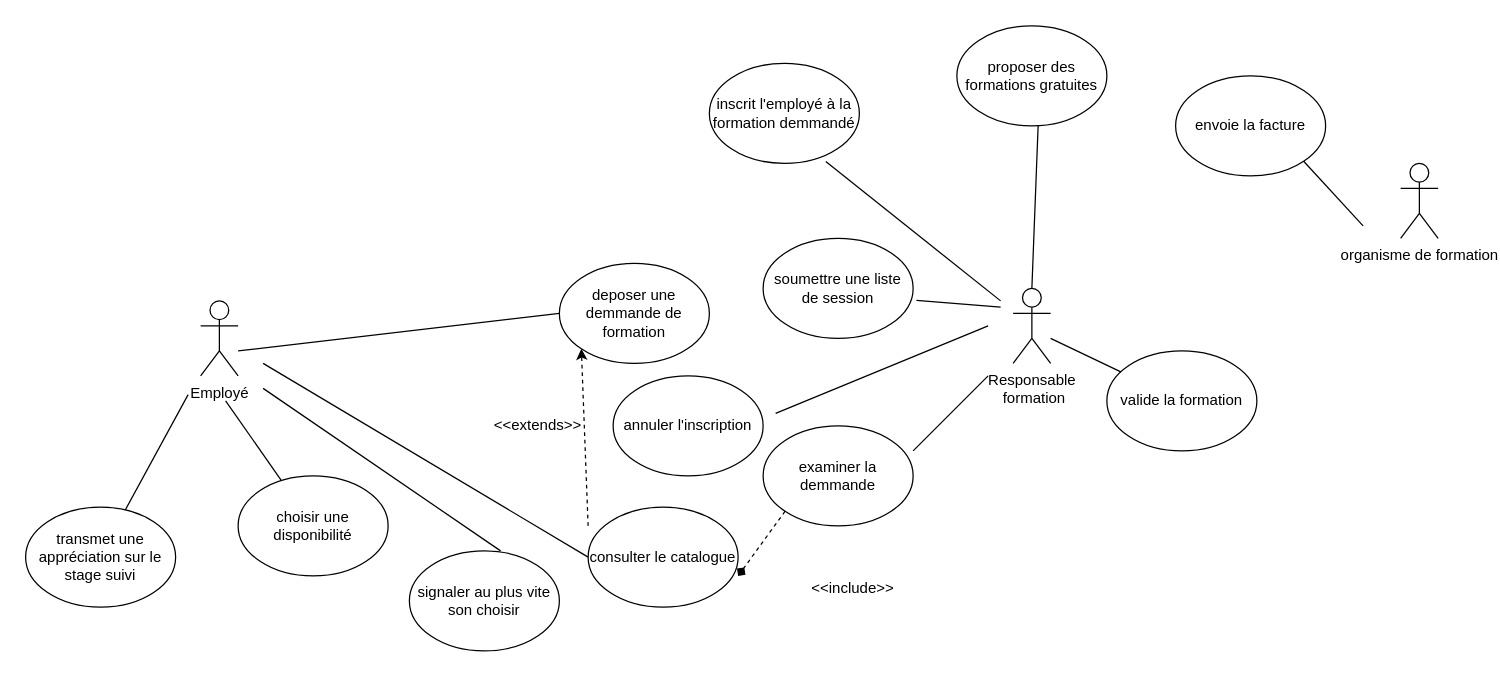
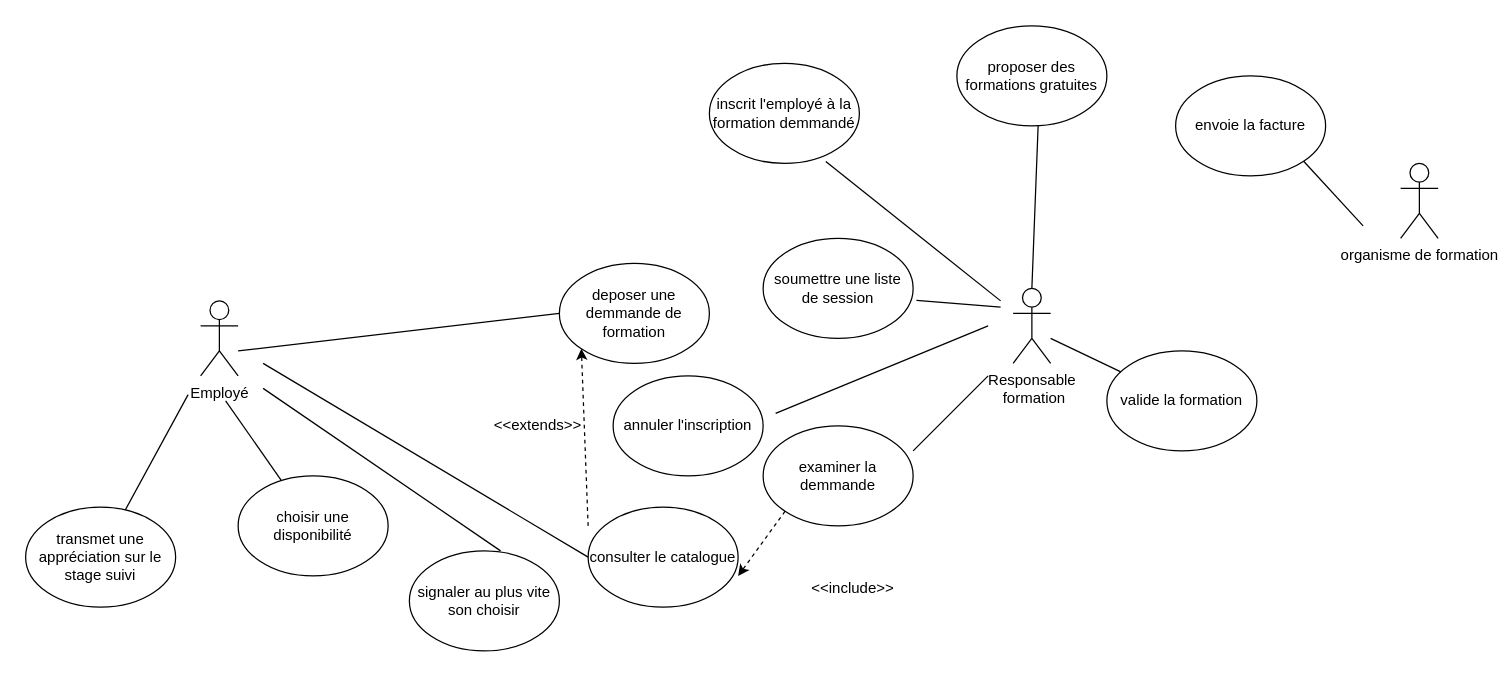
(744, 567) -> (744, 568)
